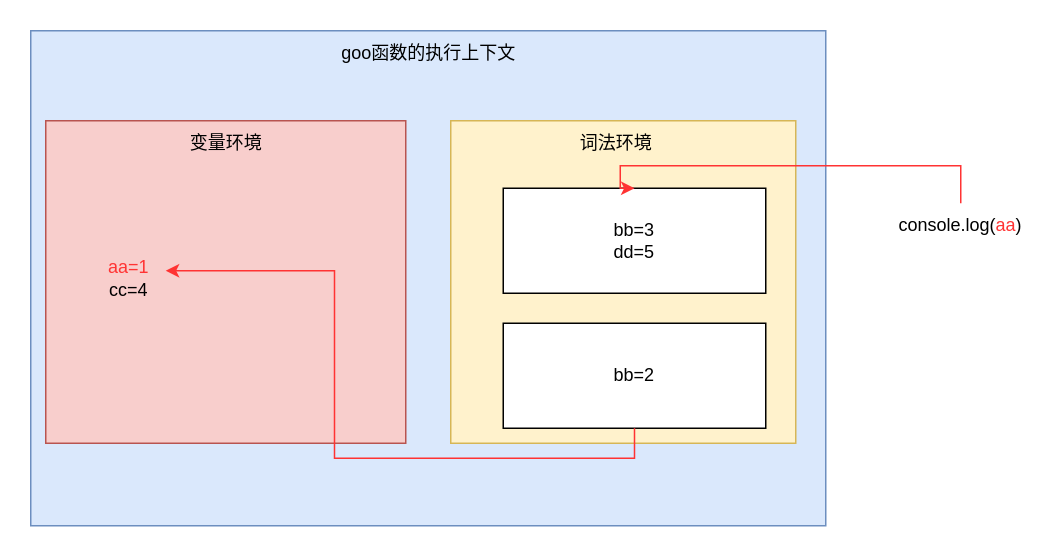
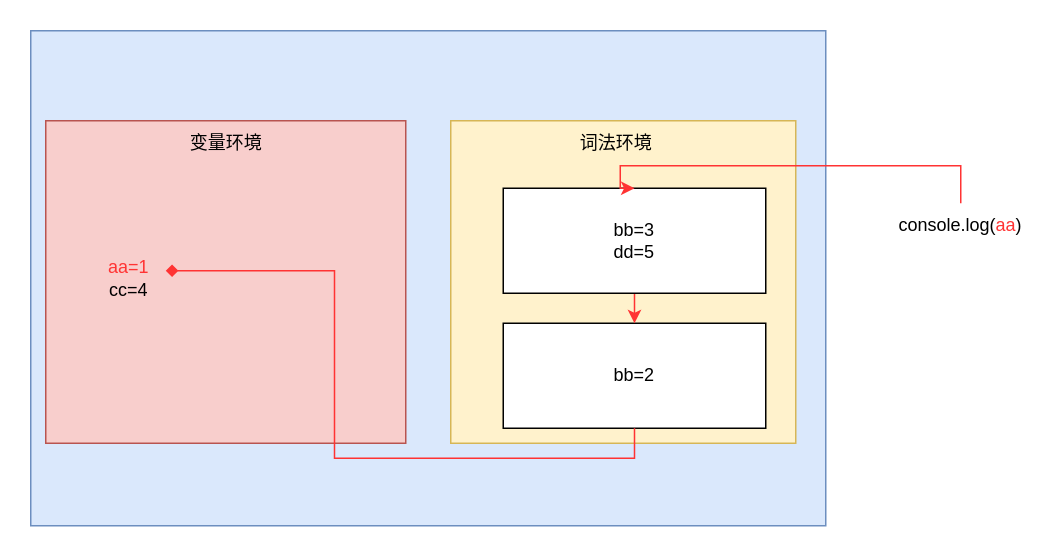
(428, 53) -> none
(177, 271) -> (178, 271)
none -> (635, 303)
